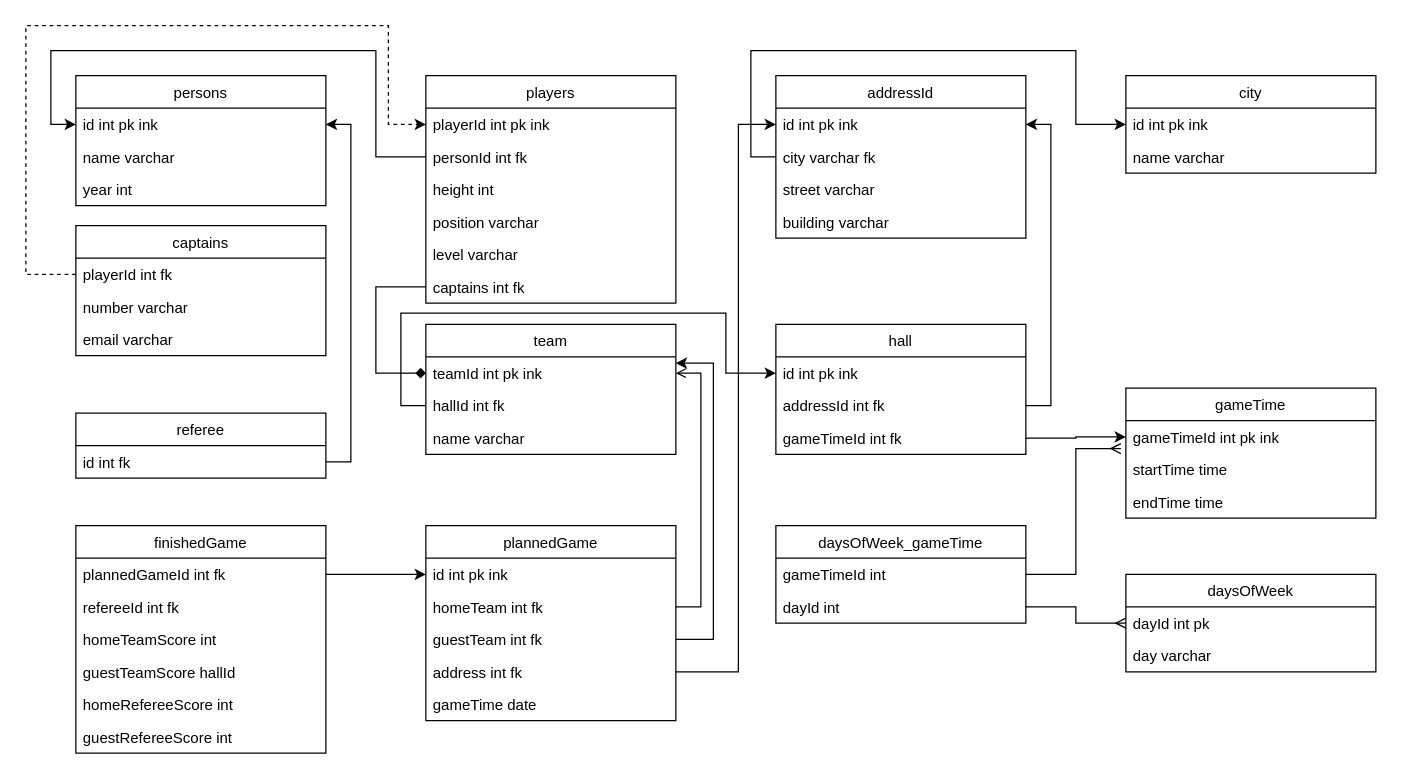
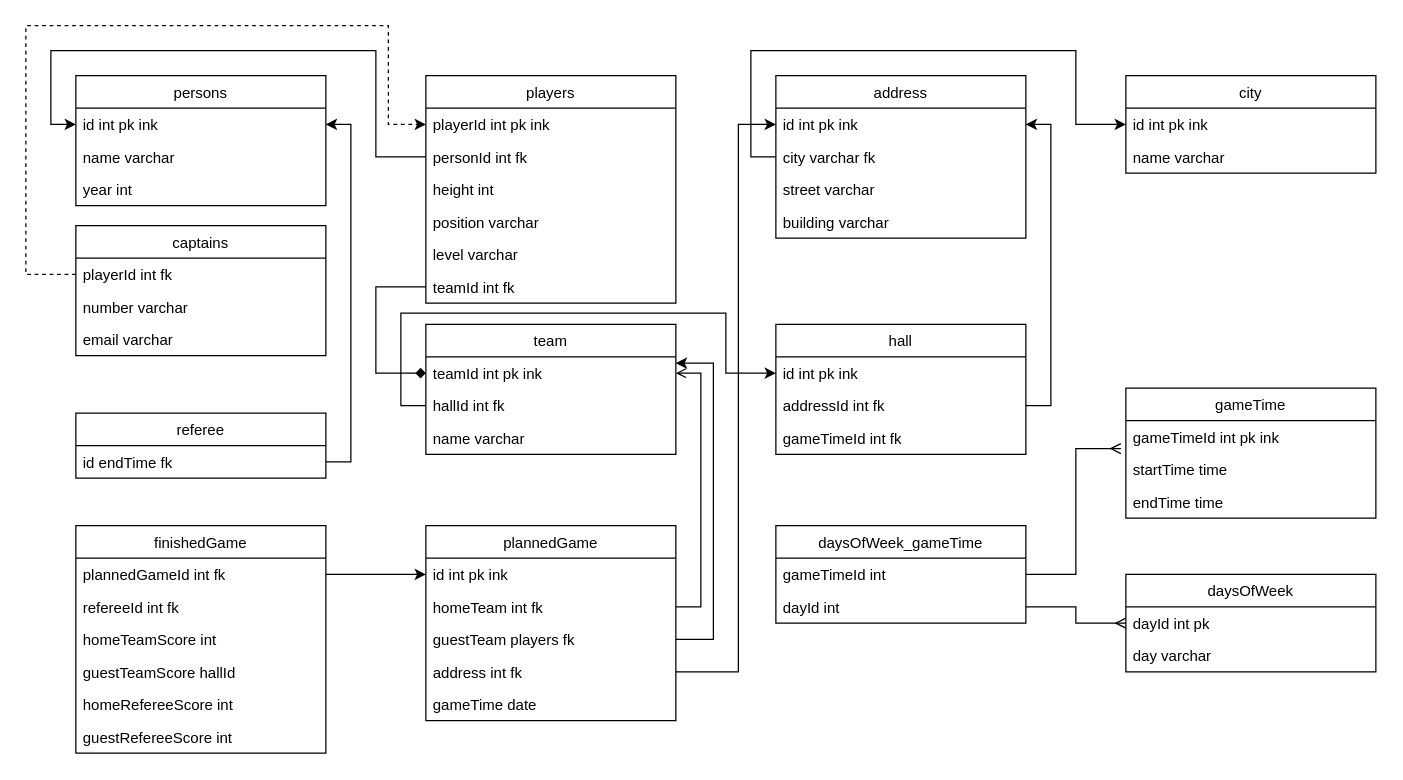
(900, 93) -> (900, 93)
(488, 288) -> (481, 288)
(1072, 438) -> none
(113, 463) -> (129, 463)
(494, 640) -> (511, 640)
